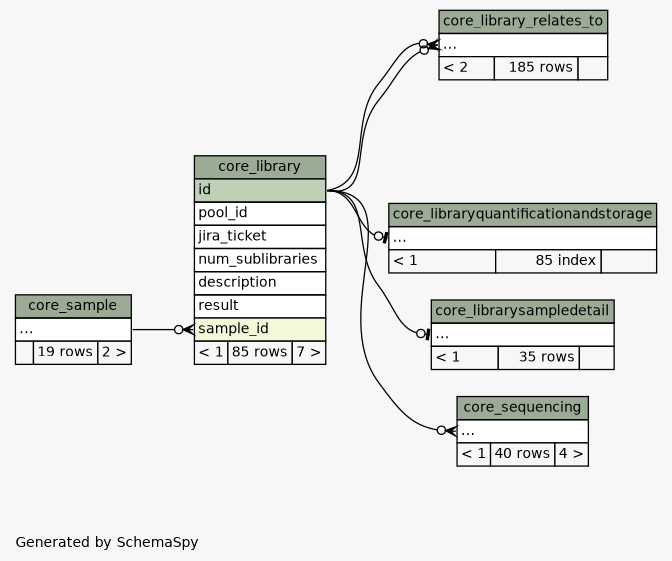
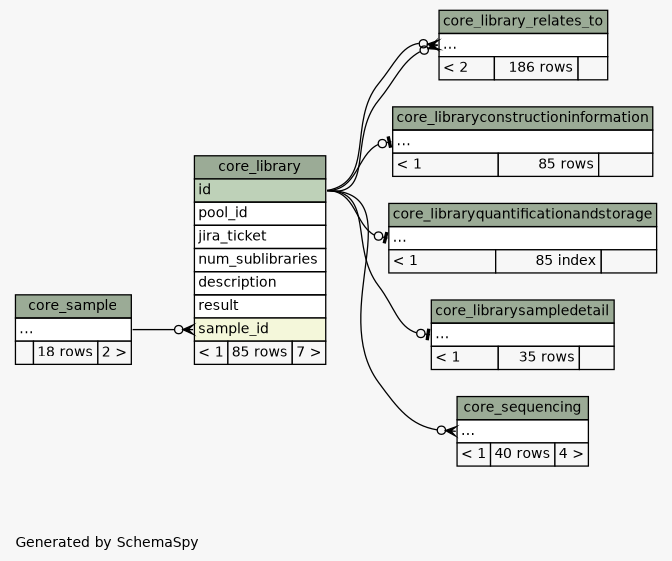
(541, 68) -> (541, 68)
none -> (523, 142)
(66, 352) -> (66, 352)
